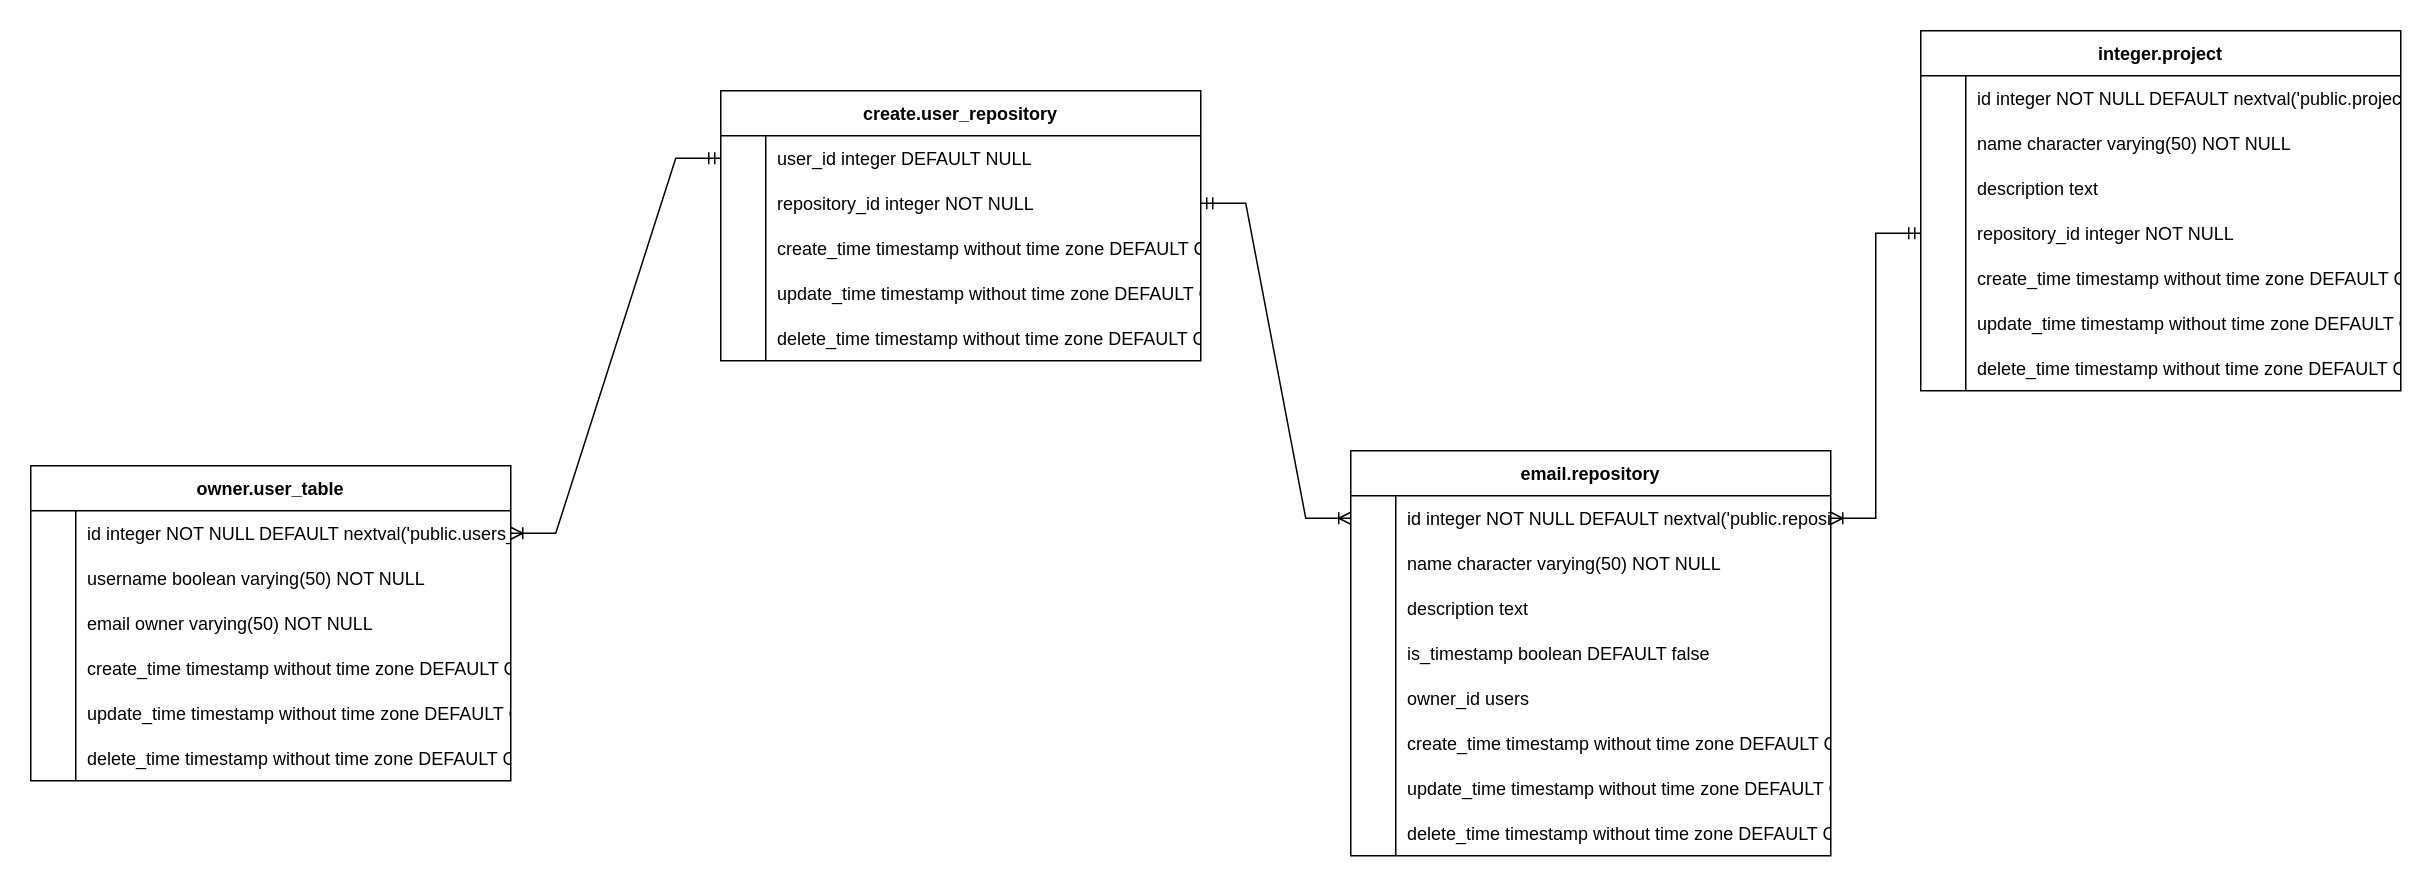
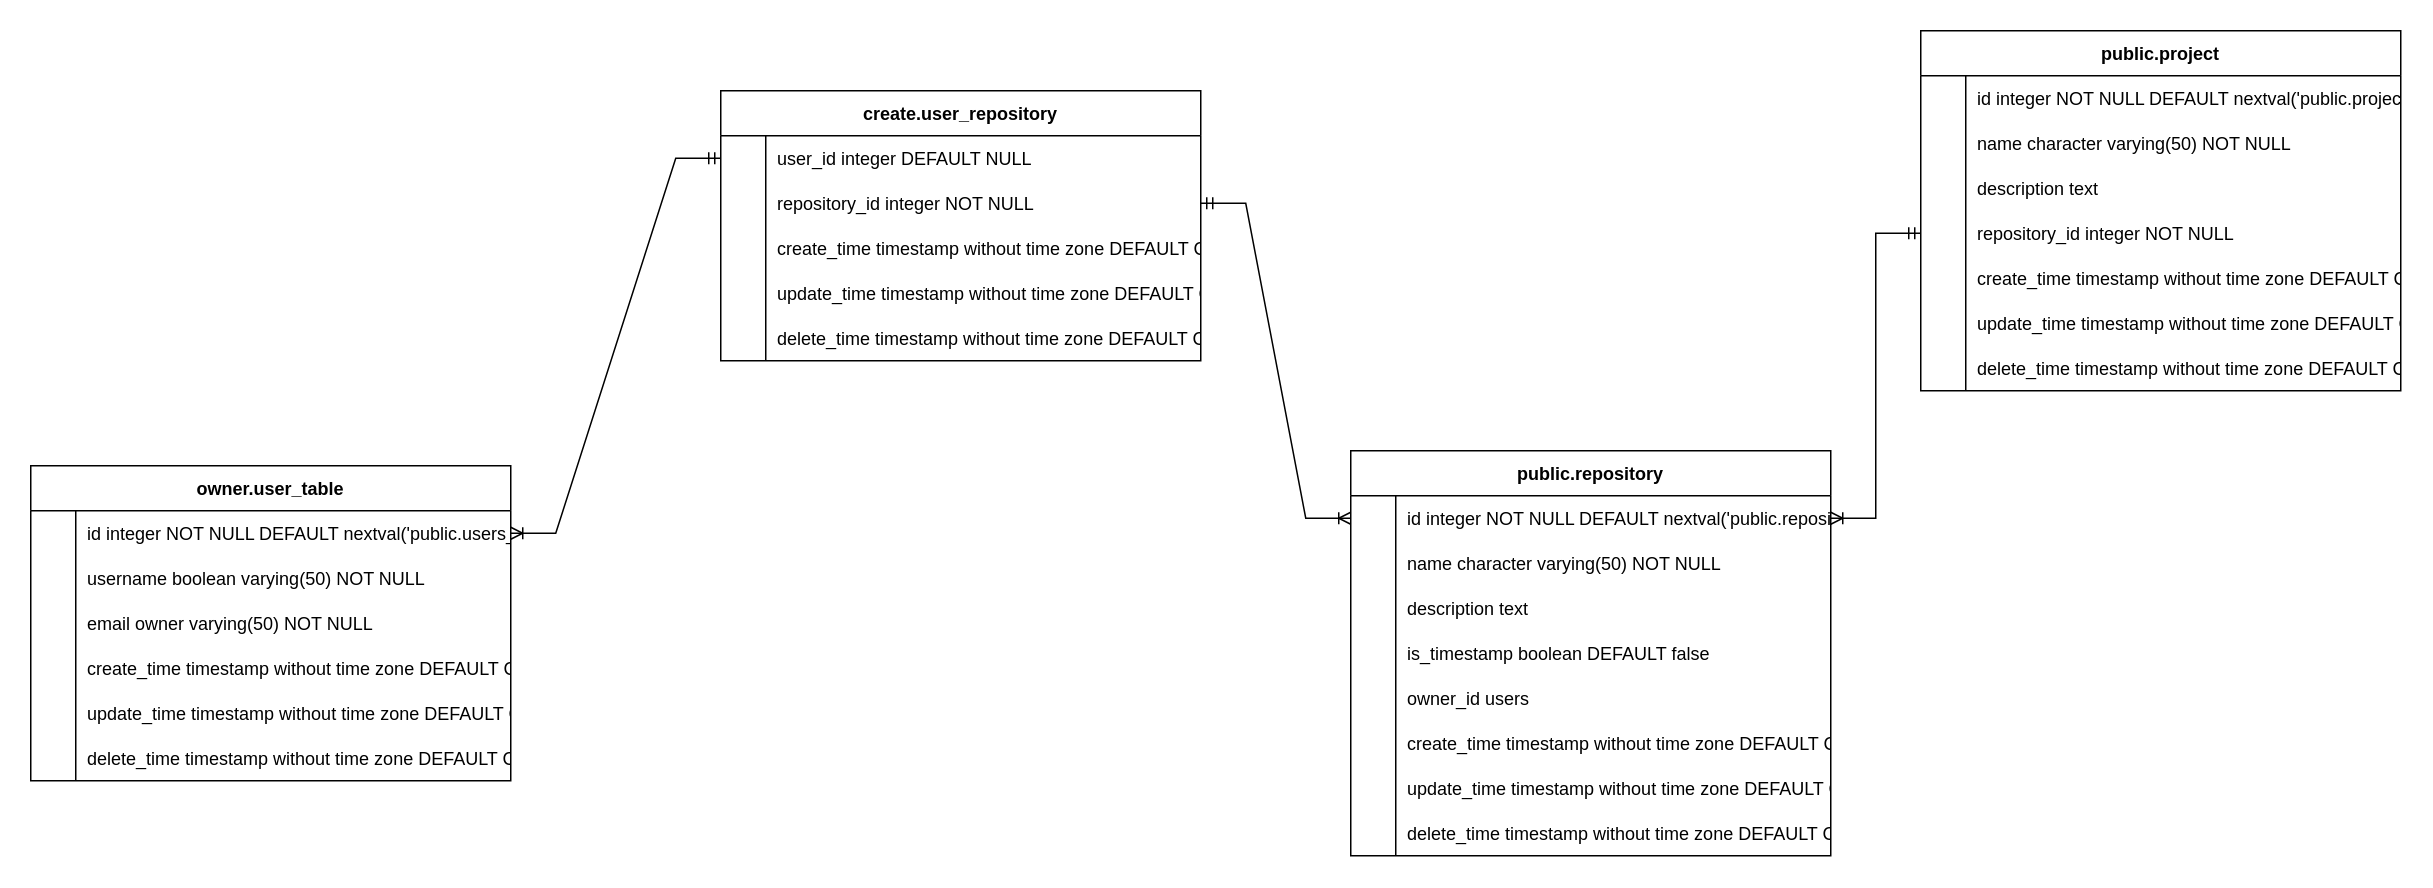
(2160, 54) -> (2160, 54)
(1590, 474) -> (1590, 474)
